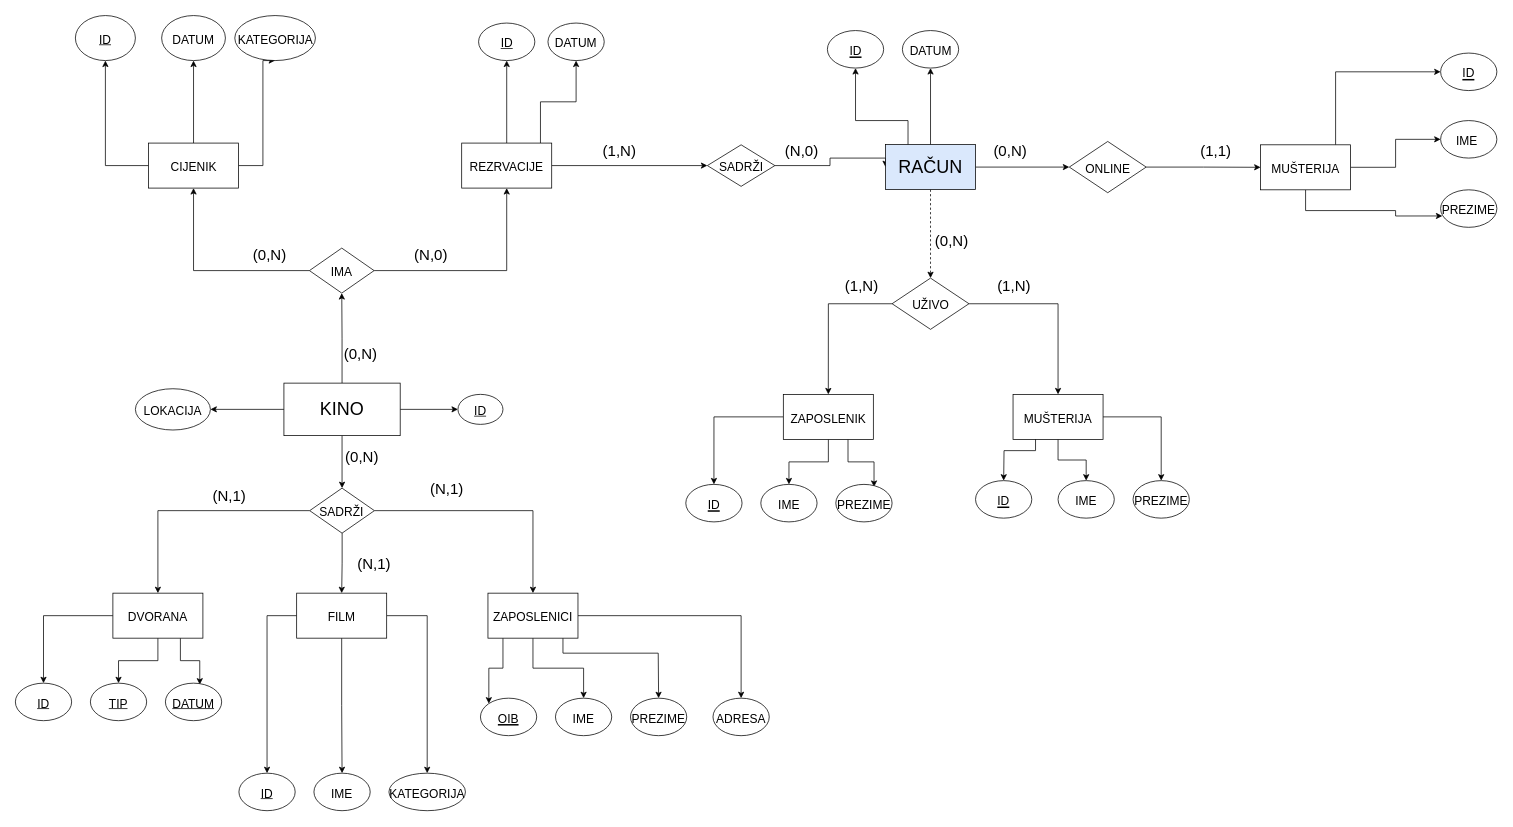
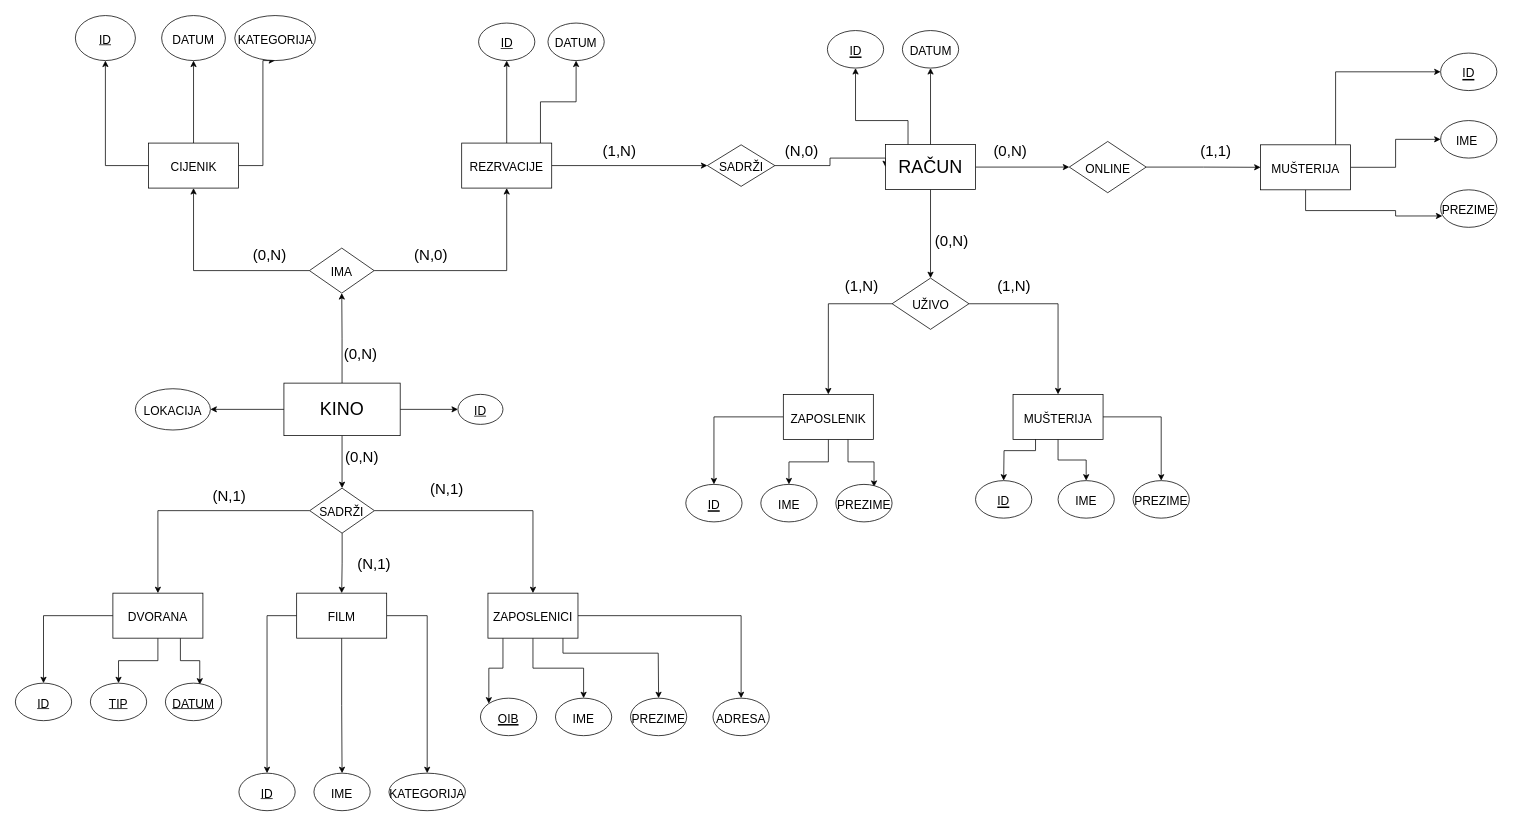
(930, 167) -> (930, 167)
(930, 231) -> (930, 231)
